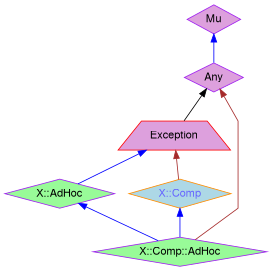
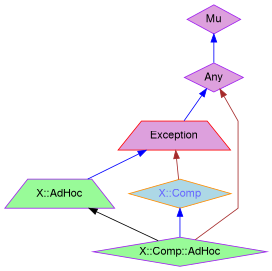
(193, 108) -> (193, 108)
(60, 194) -> (60, 194)
(122, 224) -> (127, 226)
